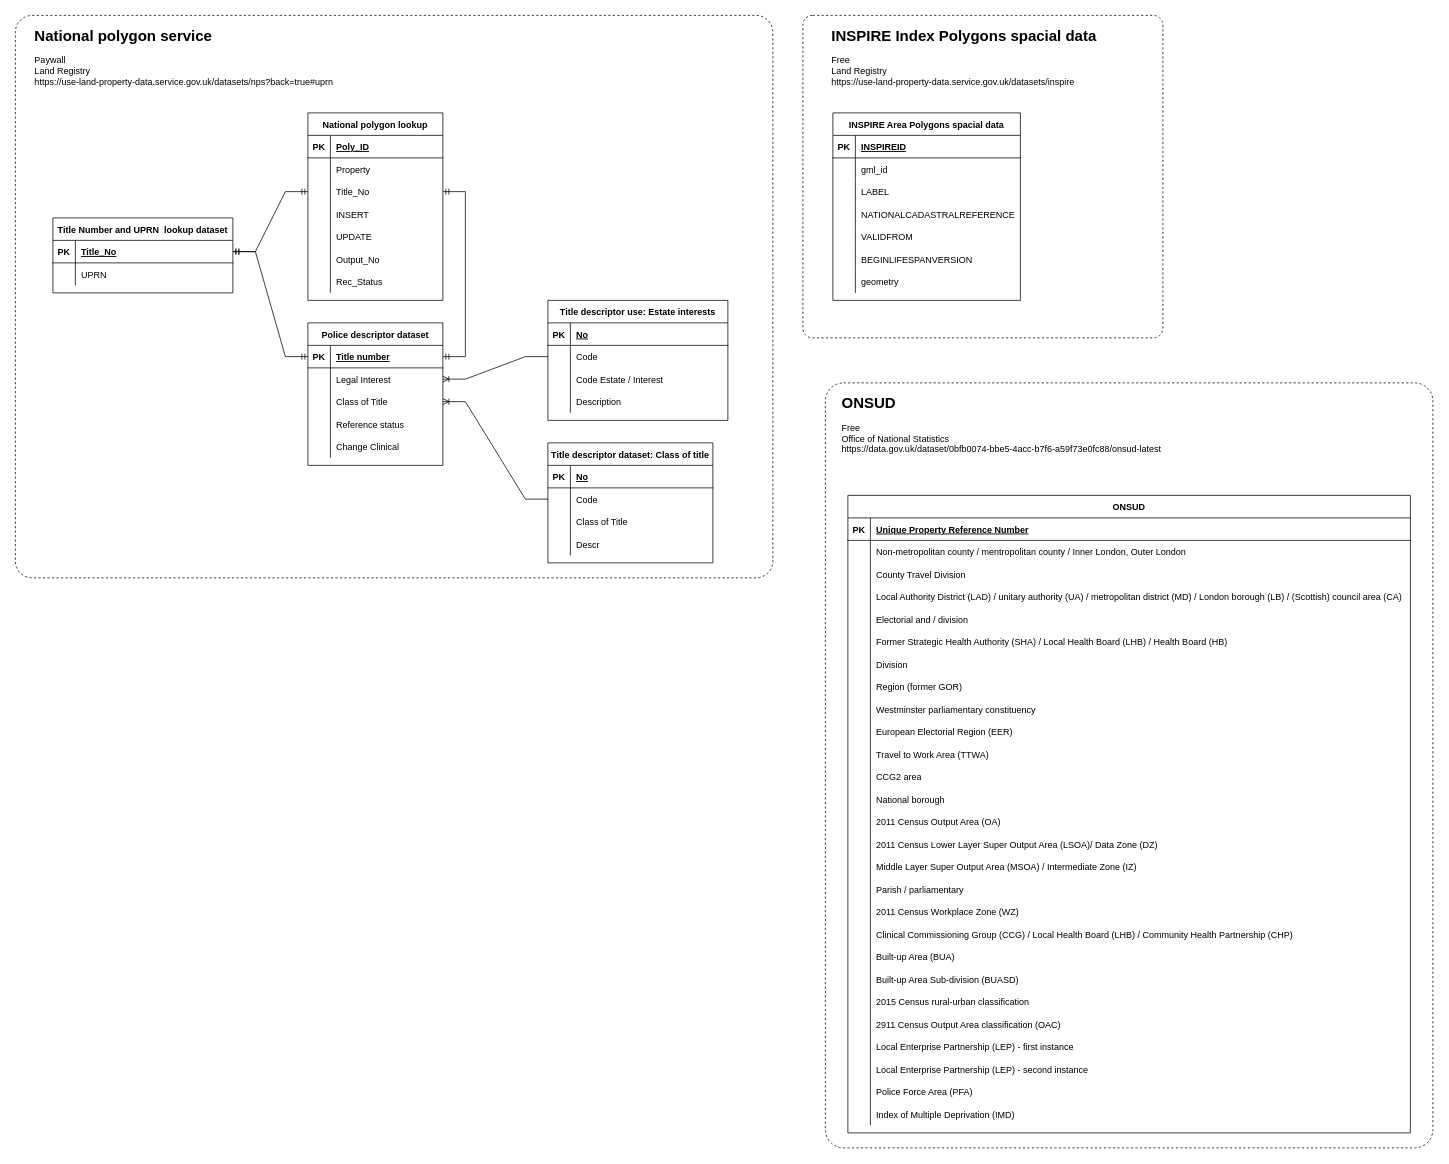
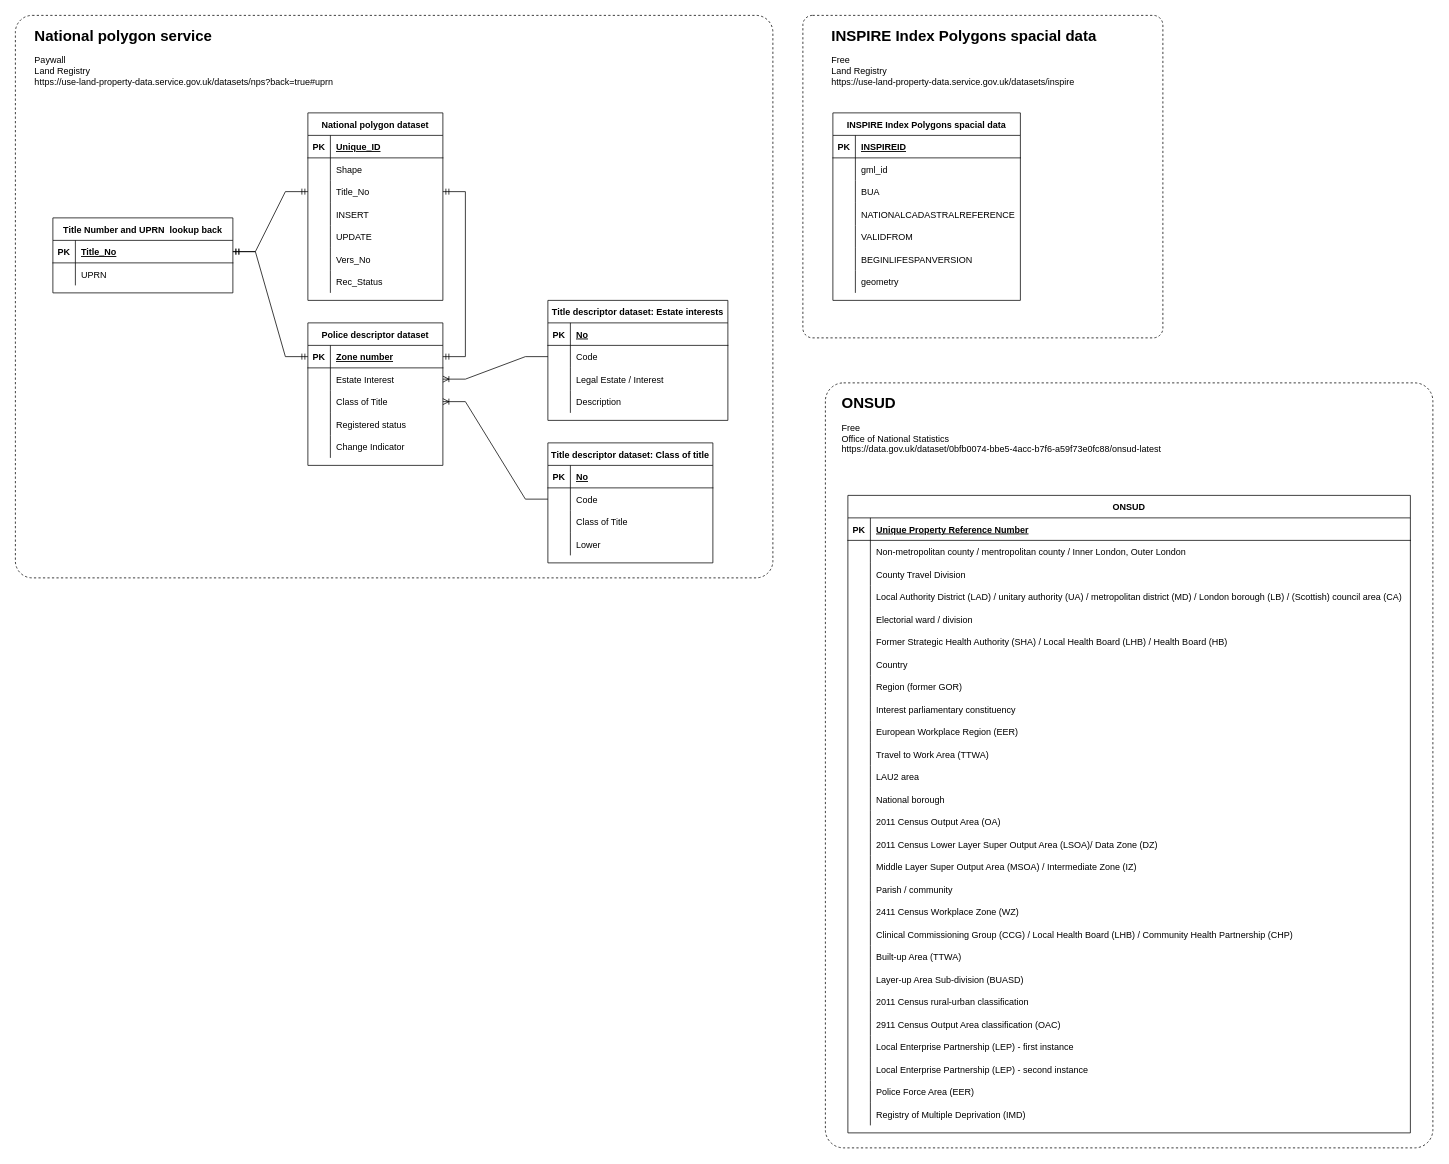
(375, 125) -> (375, 125)
(926, 125) -> (926, 125)
(352, 147) -> (358, 147)
(356, 170) -> (349, 170)
(874, 192) -> (869, 192)
(143, 230) -> (143, 230)
(359, 260) -> (354, 260)
(638, 312) -> (638, 312)
(363, 357) -> (363, 357)
(369, 380) -> (373, 380)
(628, 380) -> (629, 380)
(375, 425) -> (377, 425)
(368, 447) -> (374, 447)
(589, 545) -> (589, 545)
(928, 620) -> (931, 620)
(893, 665) -> (894, 665)
(965, 710) -> (958, 710)
(948, 732) -> (948, 732)
(898, 777) -> (898, 777)
(926, 890) -> (917, 890)
(948, 912) -> (948, 912)
(919, 957) -> (922, 957)
(952, 980) -> (955, 980)
(962, 1002) -> (962, 1002)
(928, 1092) -> (928, 1092)
(954, 1115) -> (960, 1115)
